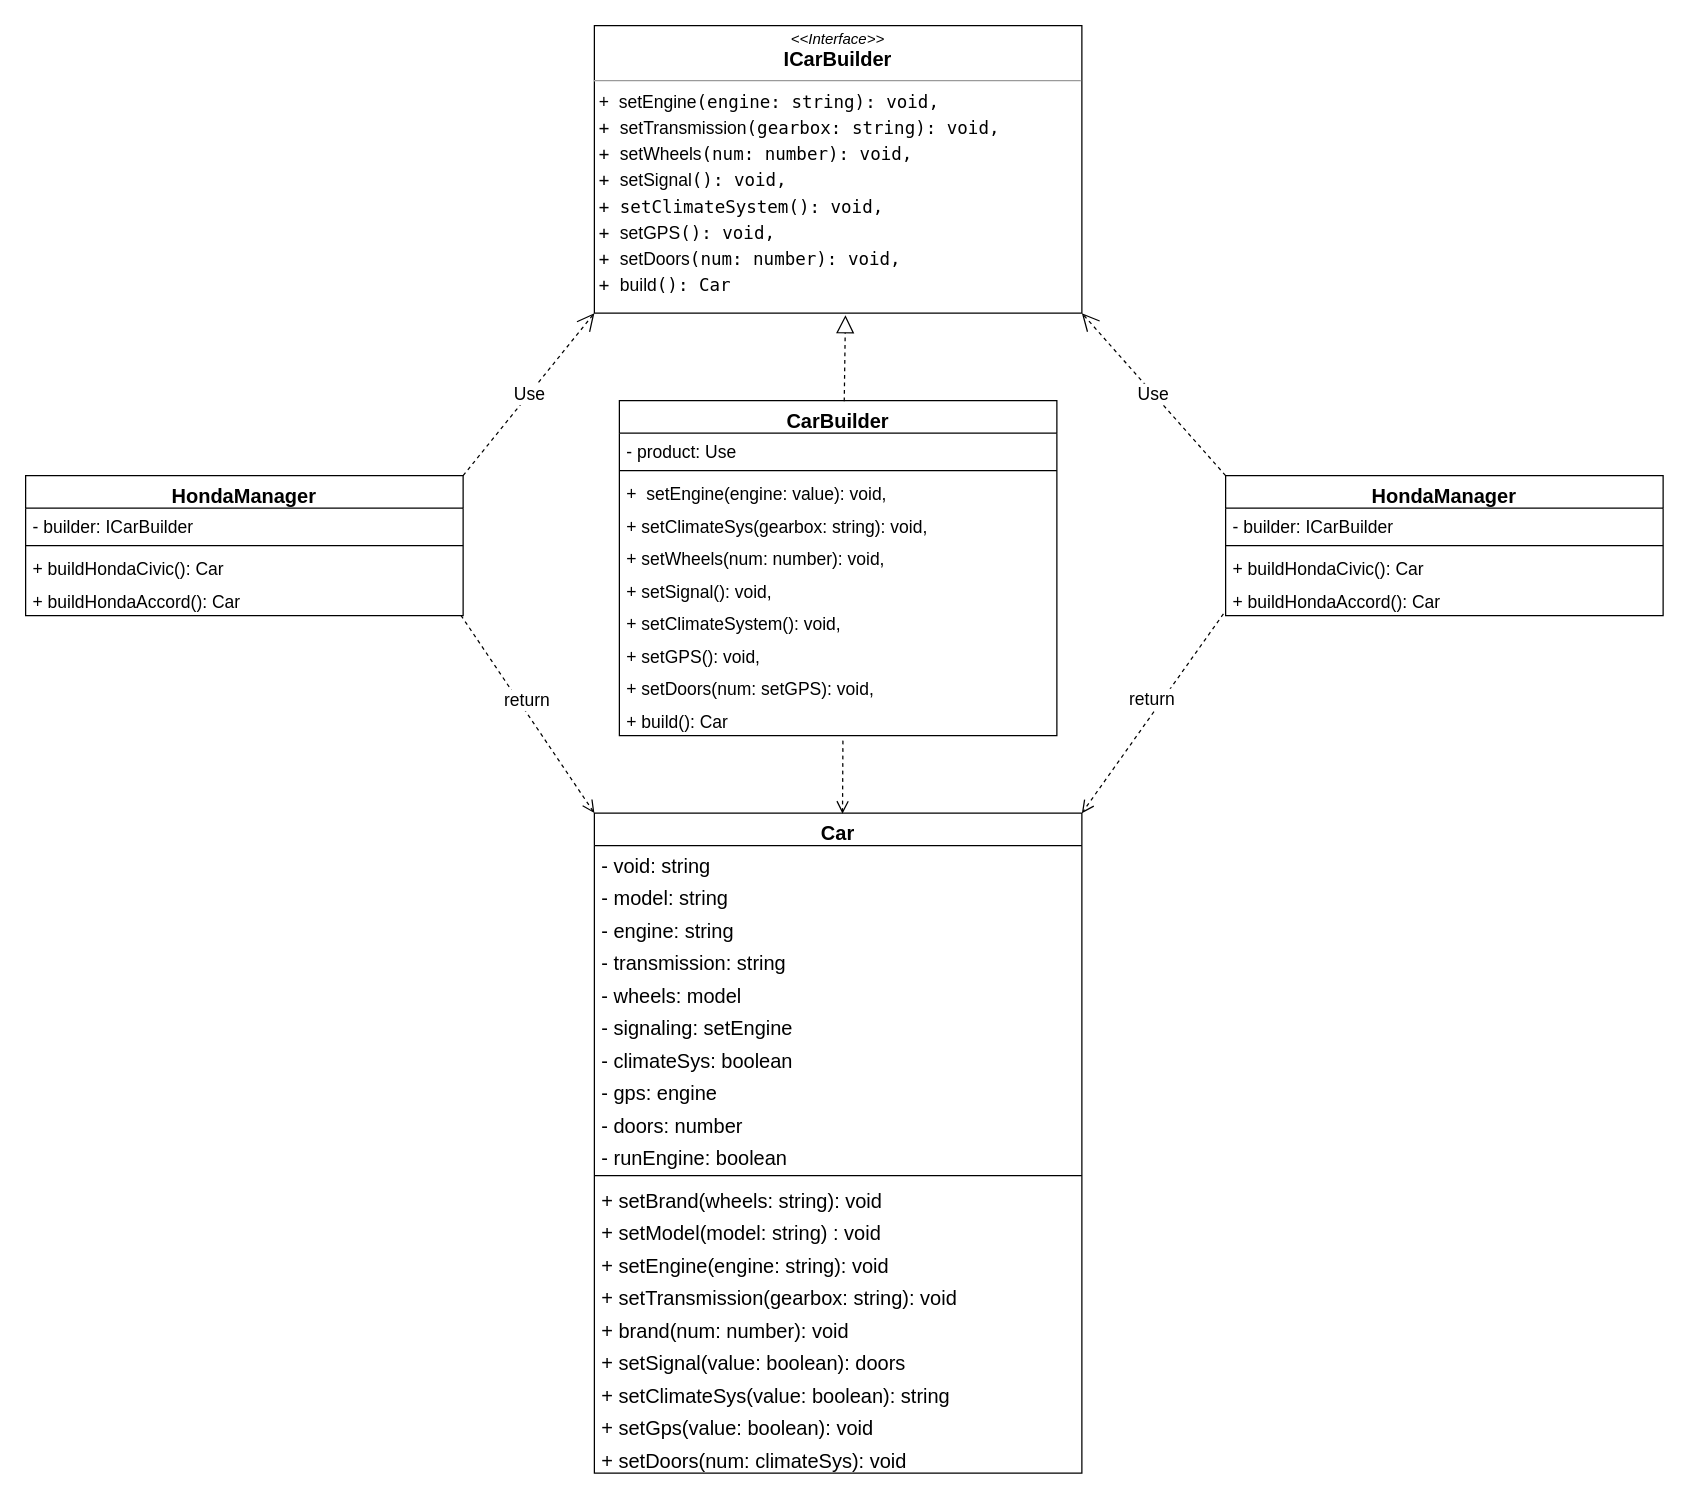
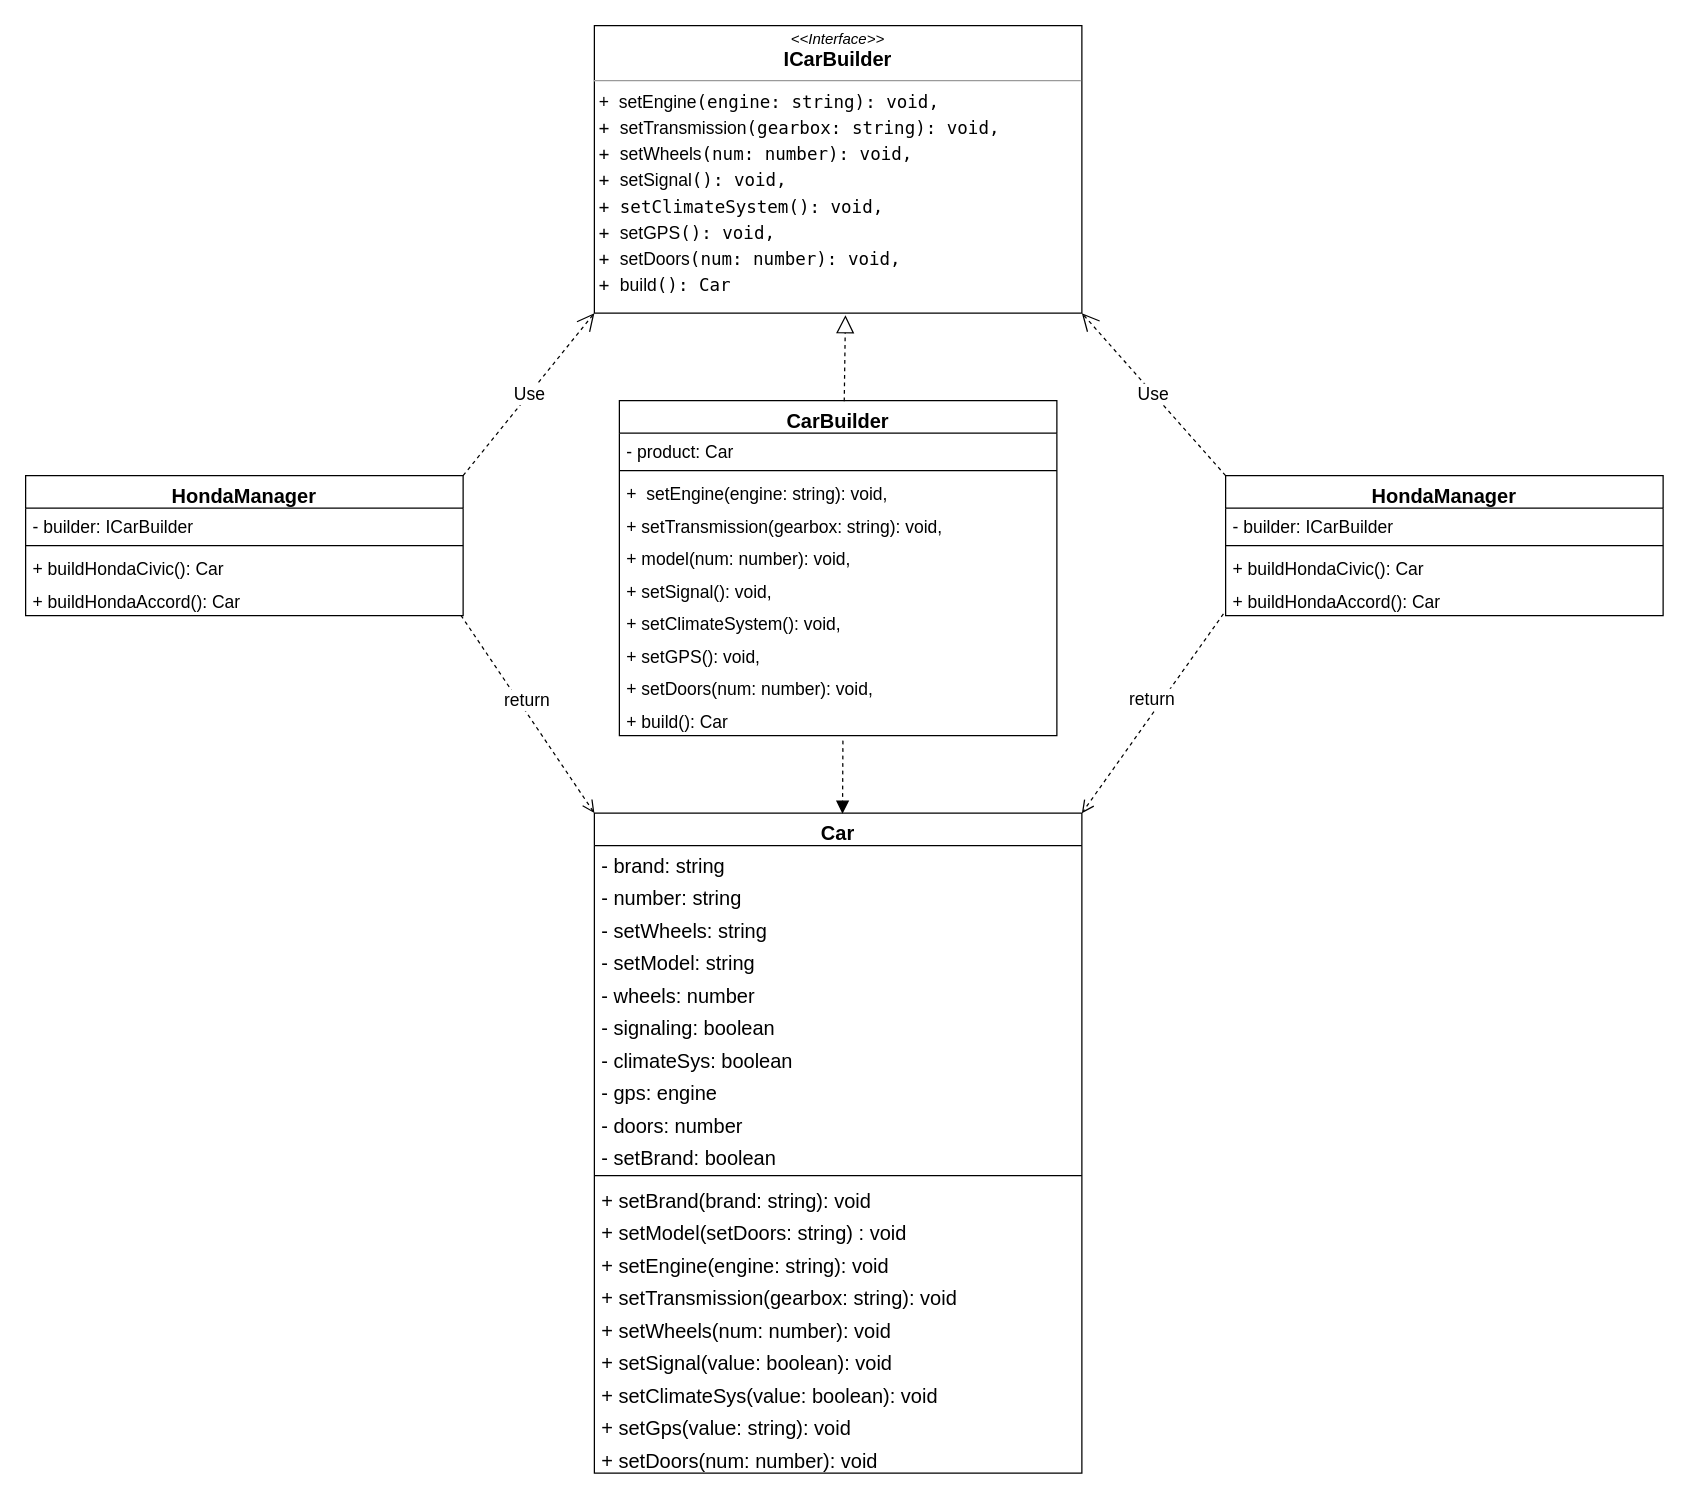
(688, 452) -> (688, 452)
(777, 494) -> (782, 494)
(801, 527) -> (811, 527)
(767, 559) -> (747, 559)
(764, 689) -> (764, 689)
(843, 804) -> (843, 799)
(667, 866) -> (675, 866)
(672, 898) -> (680, 898)
(678, 931) -> (695, 931)
(709, 963) -> (689, 963)
(672, 996) -> (680, 996)
(706, 1028) -> (695, 1028)
(700, 1158) -> (697, 1158)
(760, 1201) -> (757, 1201)
(754, 1233) -> (774, 1233)
(731, 1331) -> (751, 1331)
(768, 1363) -> (760, 1363)
(794, 1396) -> (782, 1396)
(748, 1428) -> (743, 1428)
(765, 1461) -> (748, 1461)
